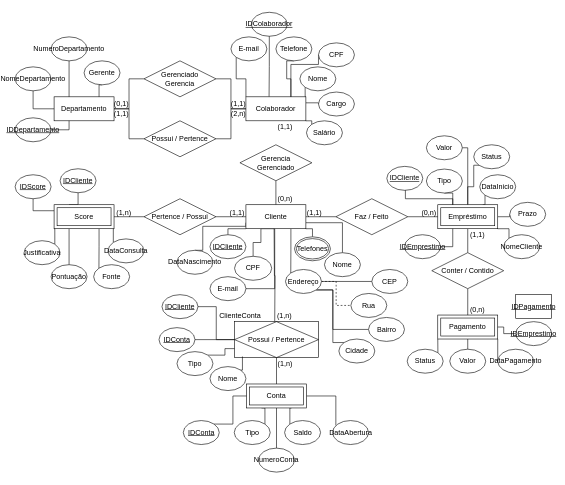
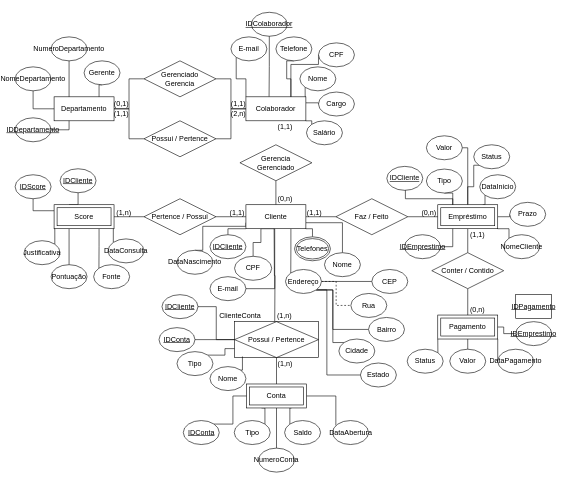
none -> (327, 350)
none -> (378, 375)
